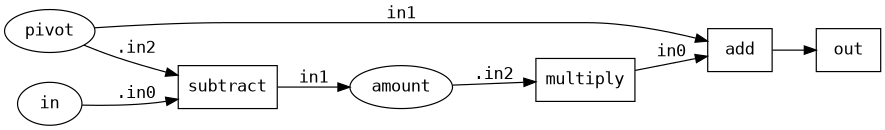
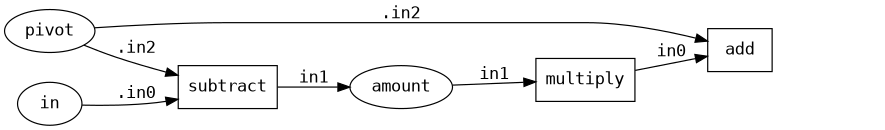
(401, 14) -> (401, 14)
(848, 50) -> none
(494, 75) -> (494, 75)
